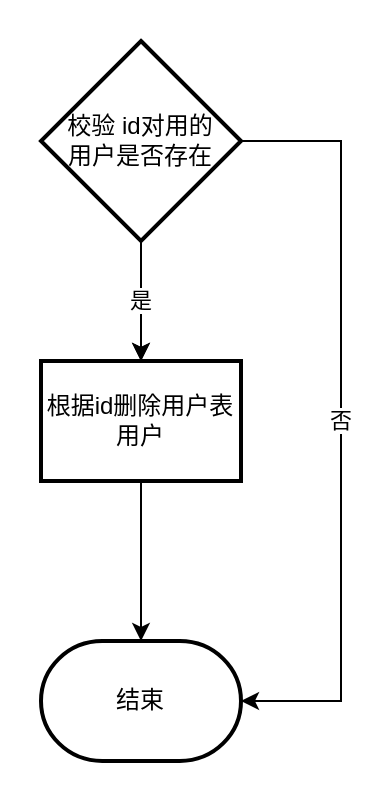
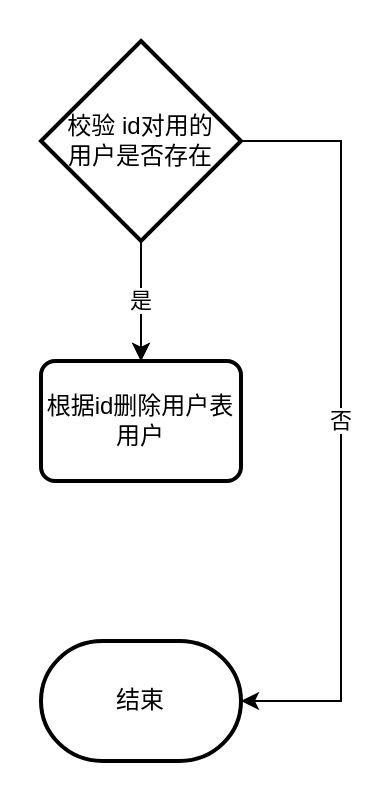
(141, 421) -> (141, 421)
(141, 554) -> none
